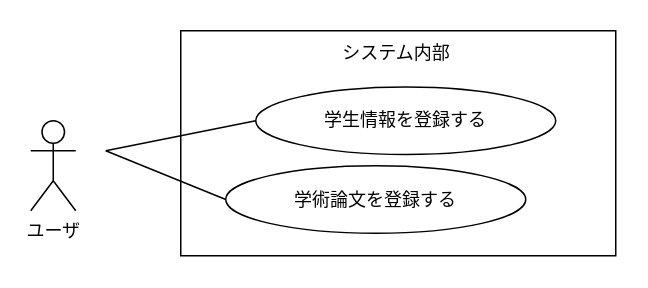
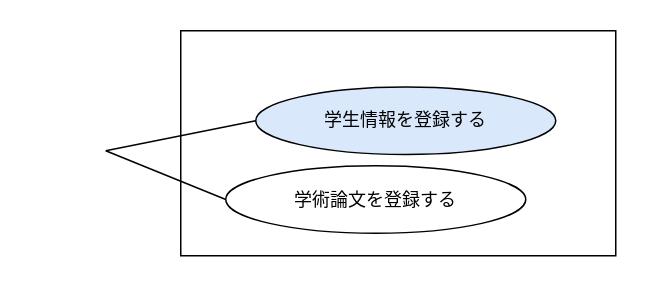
(397, 53) -> none
(406, 121) -> (406, 121)
(53, 166) -> none
